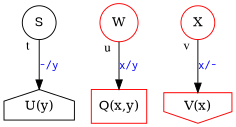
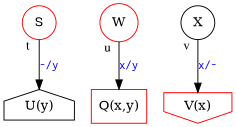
(39, 23) -> (39, 23)
(198, 23) -> (198, 23)
